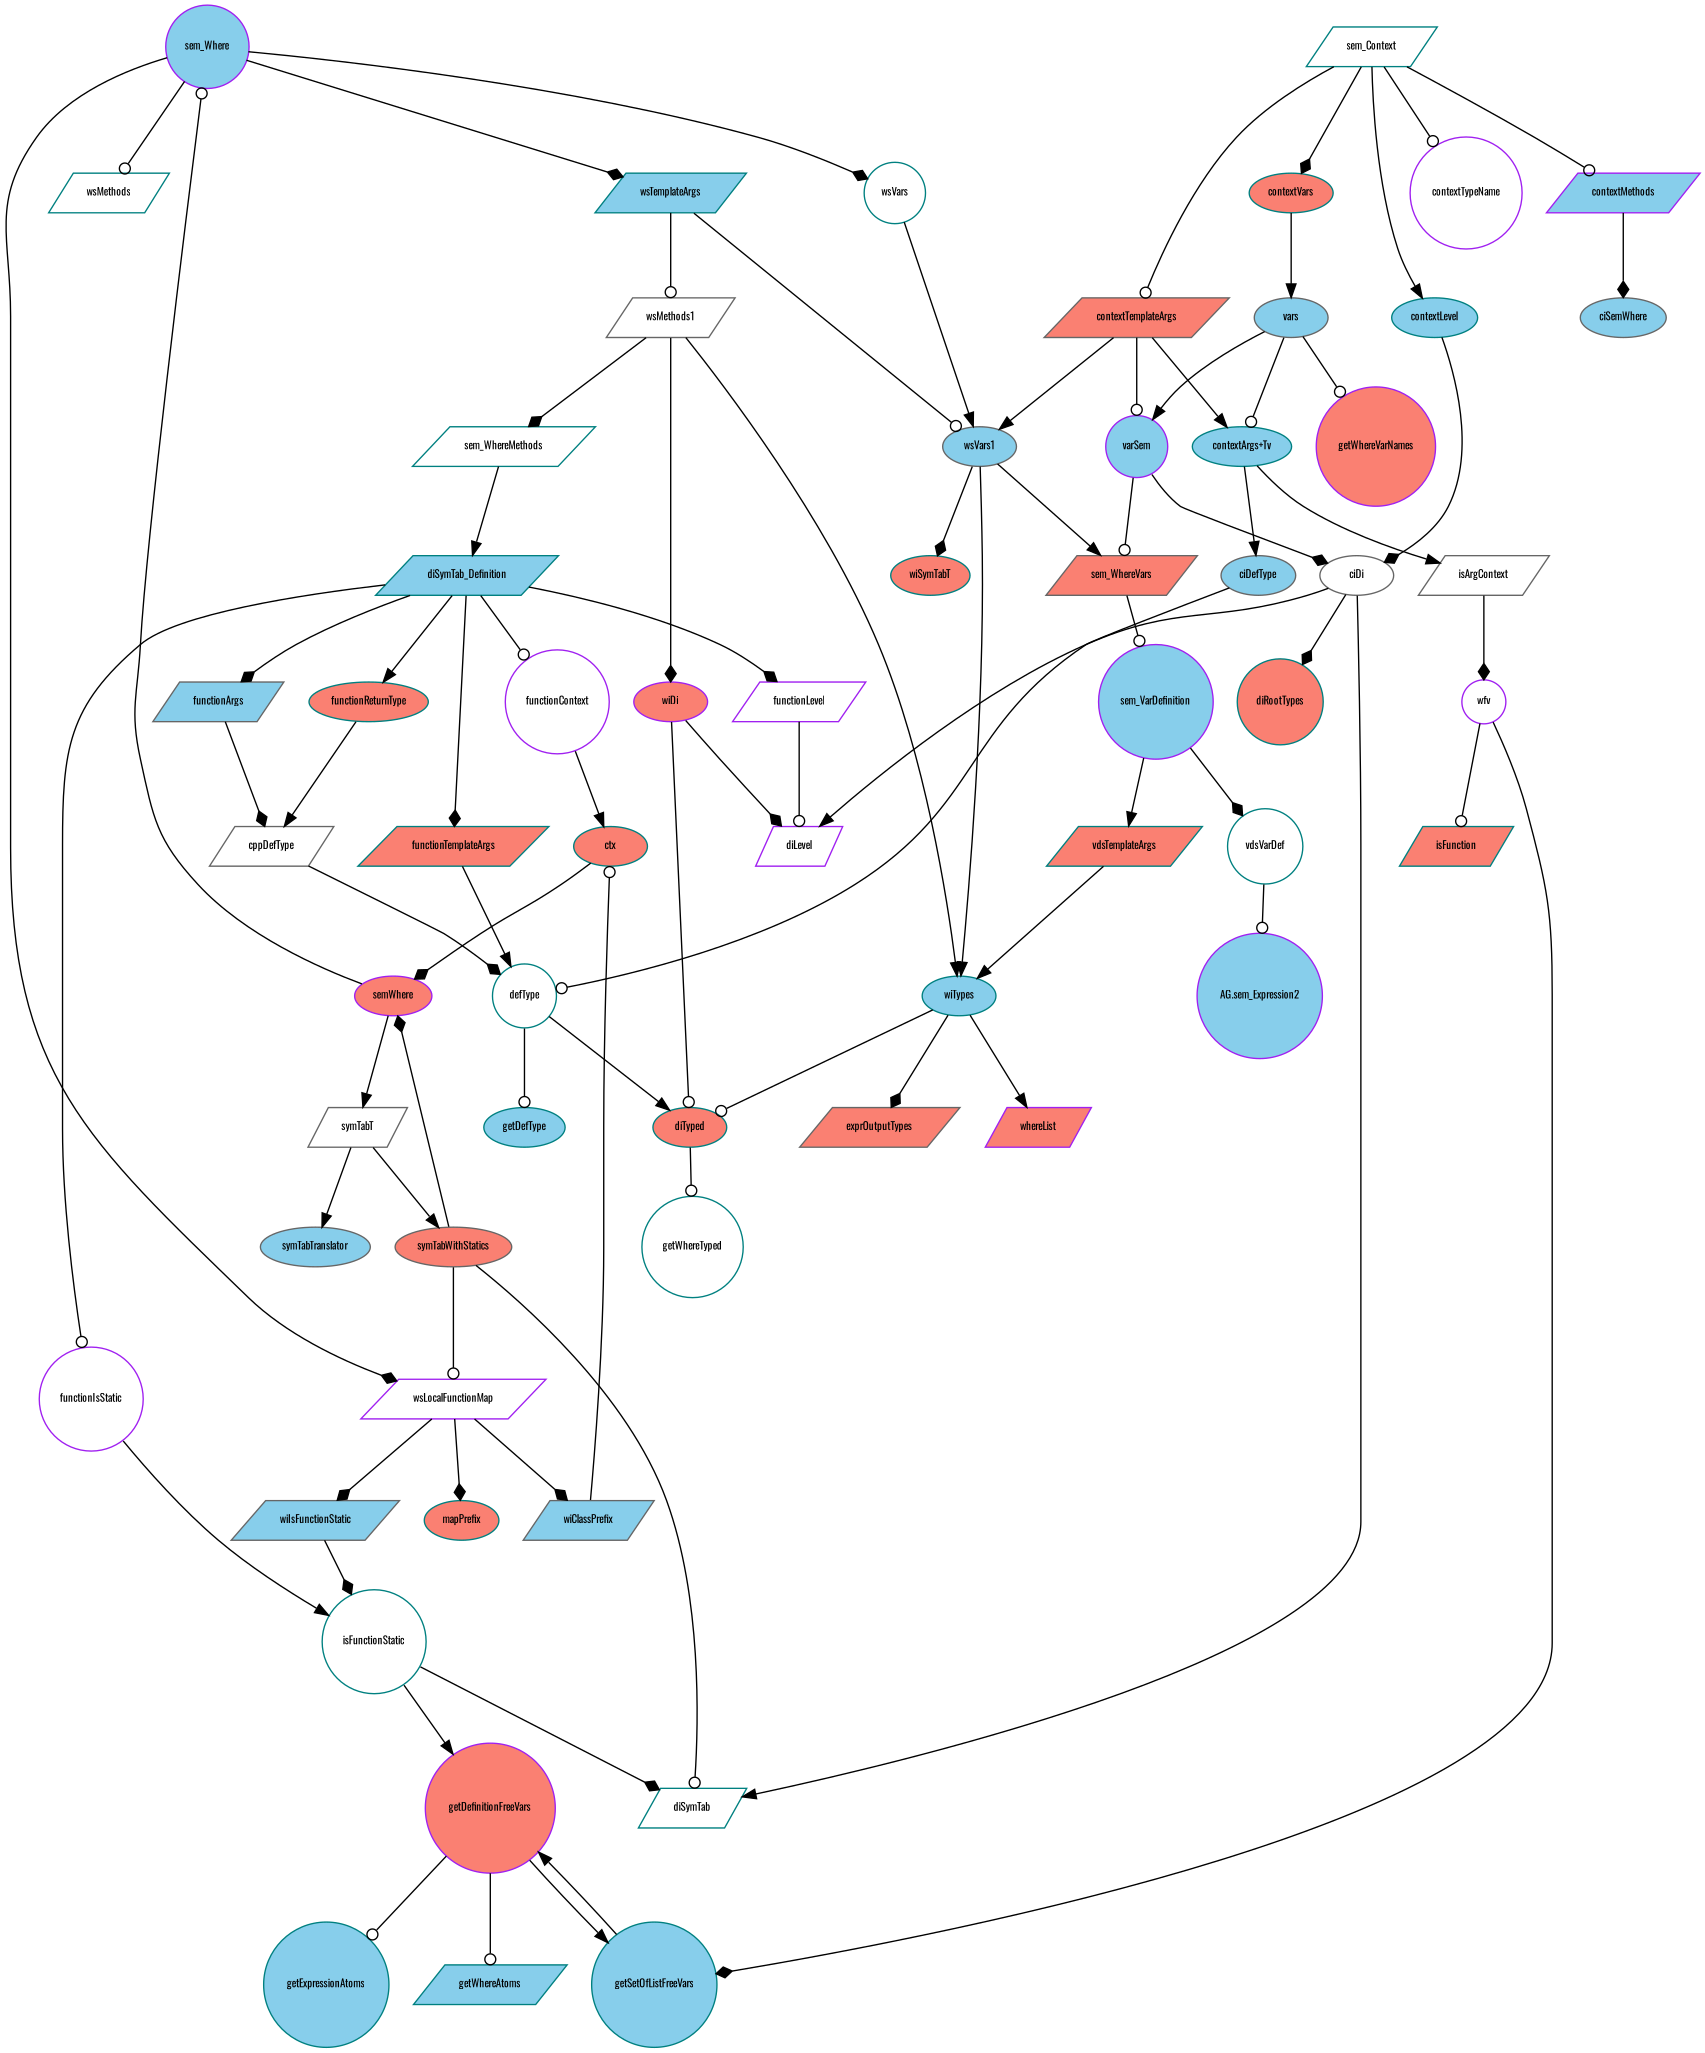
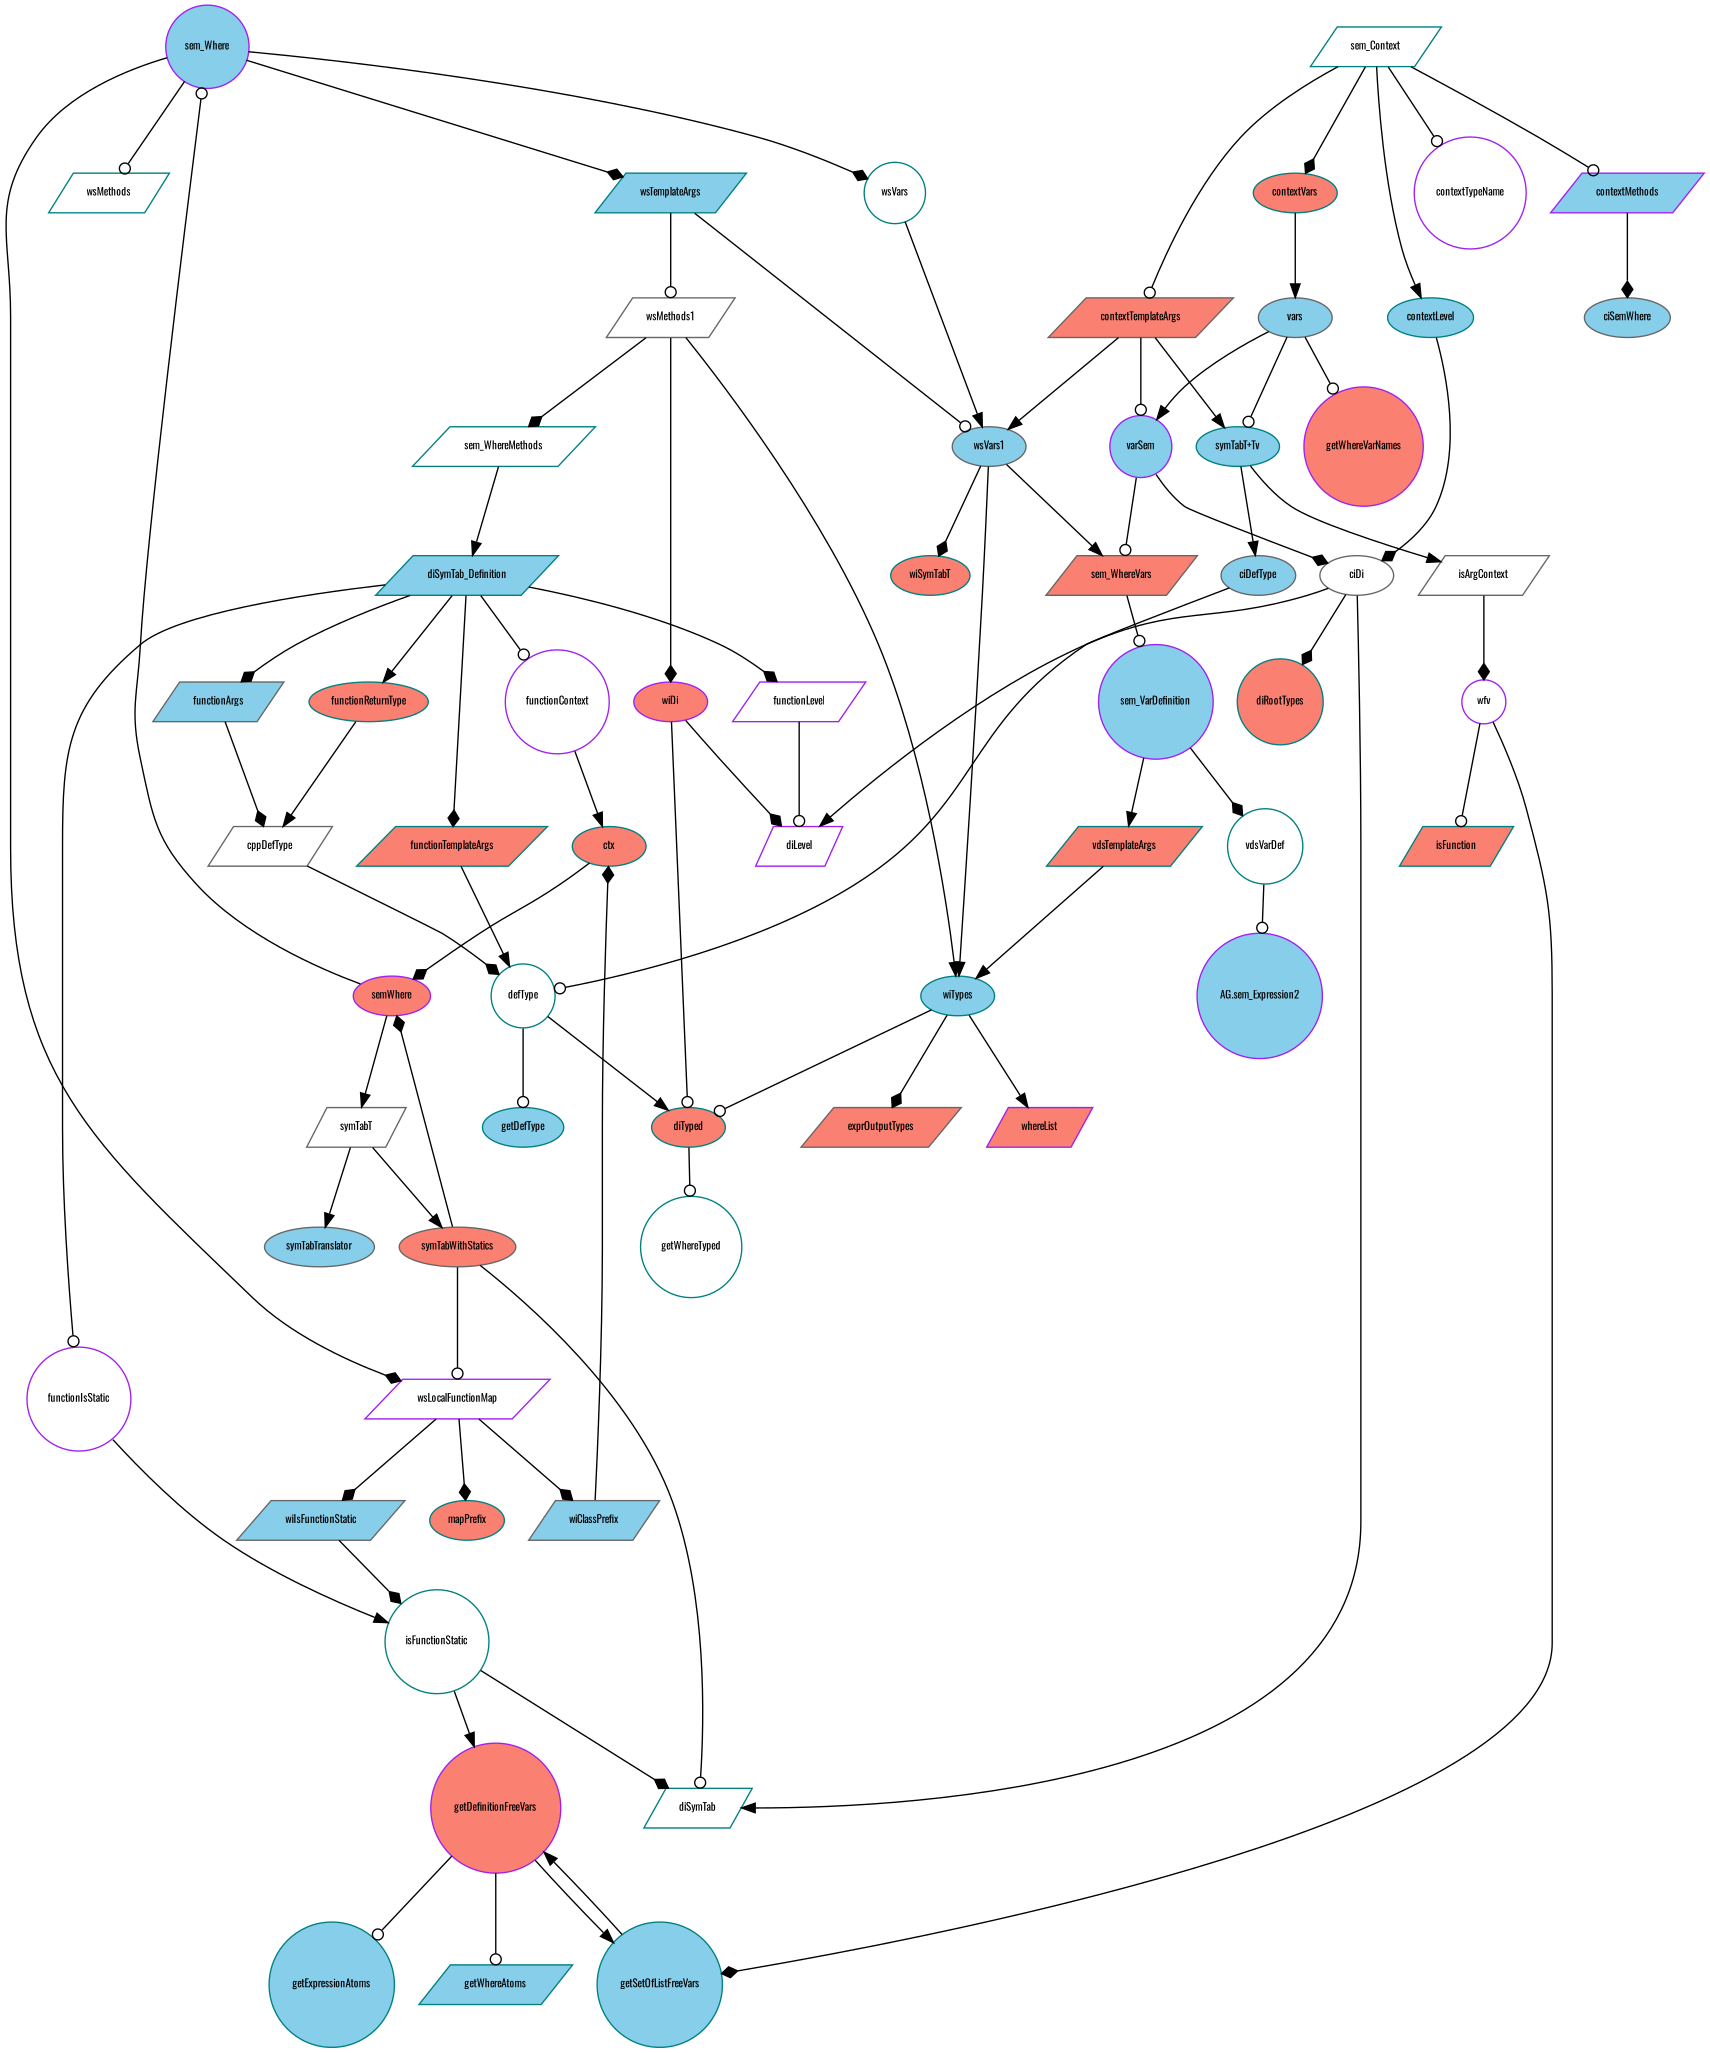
(1242, 447) -> (1238, 447)
(604, 1189) -> (602, 1192)
